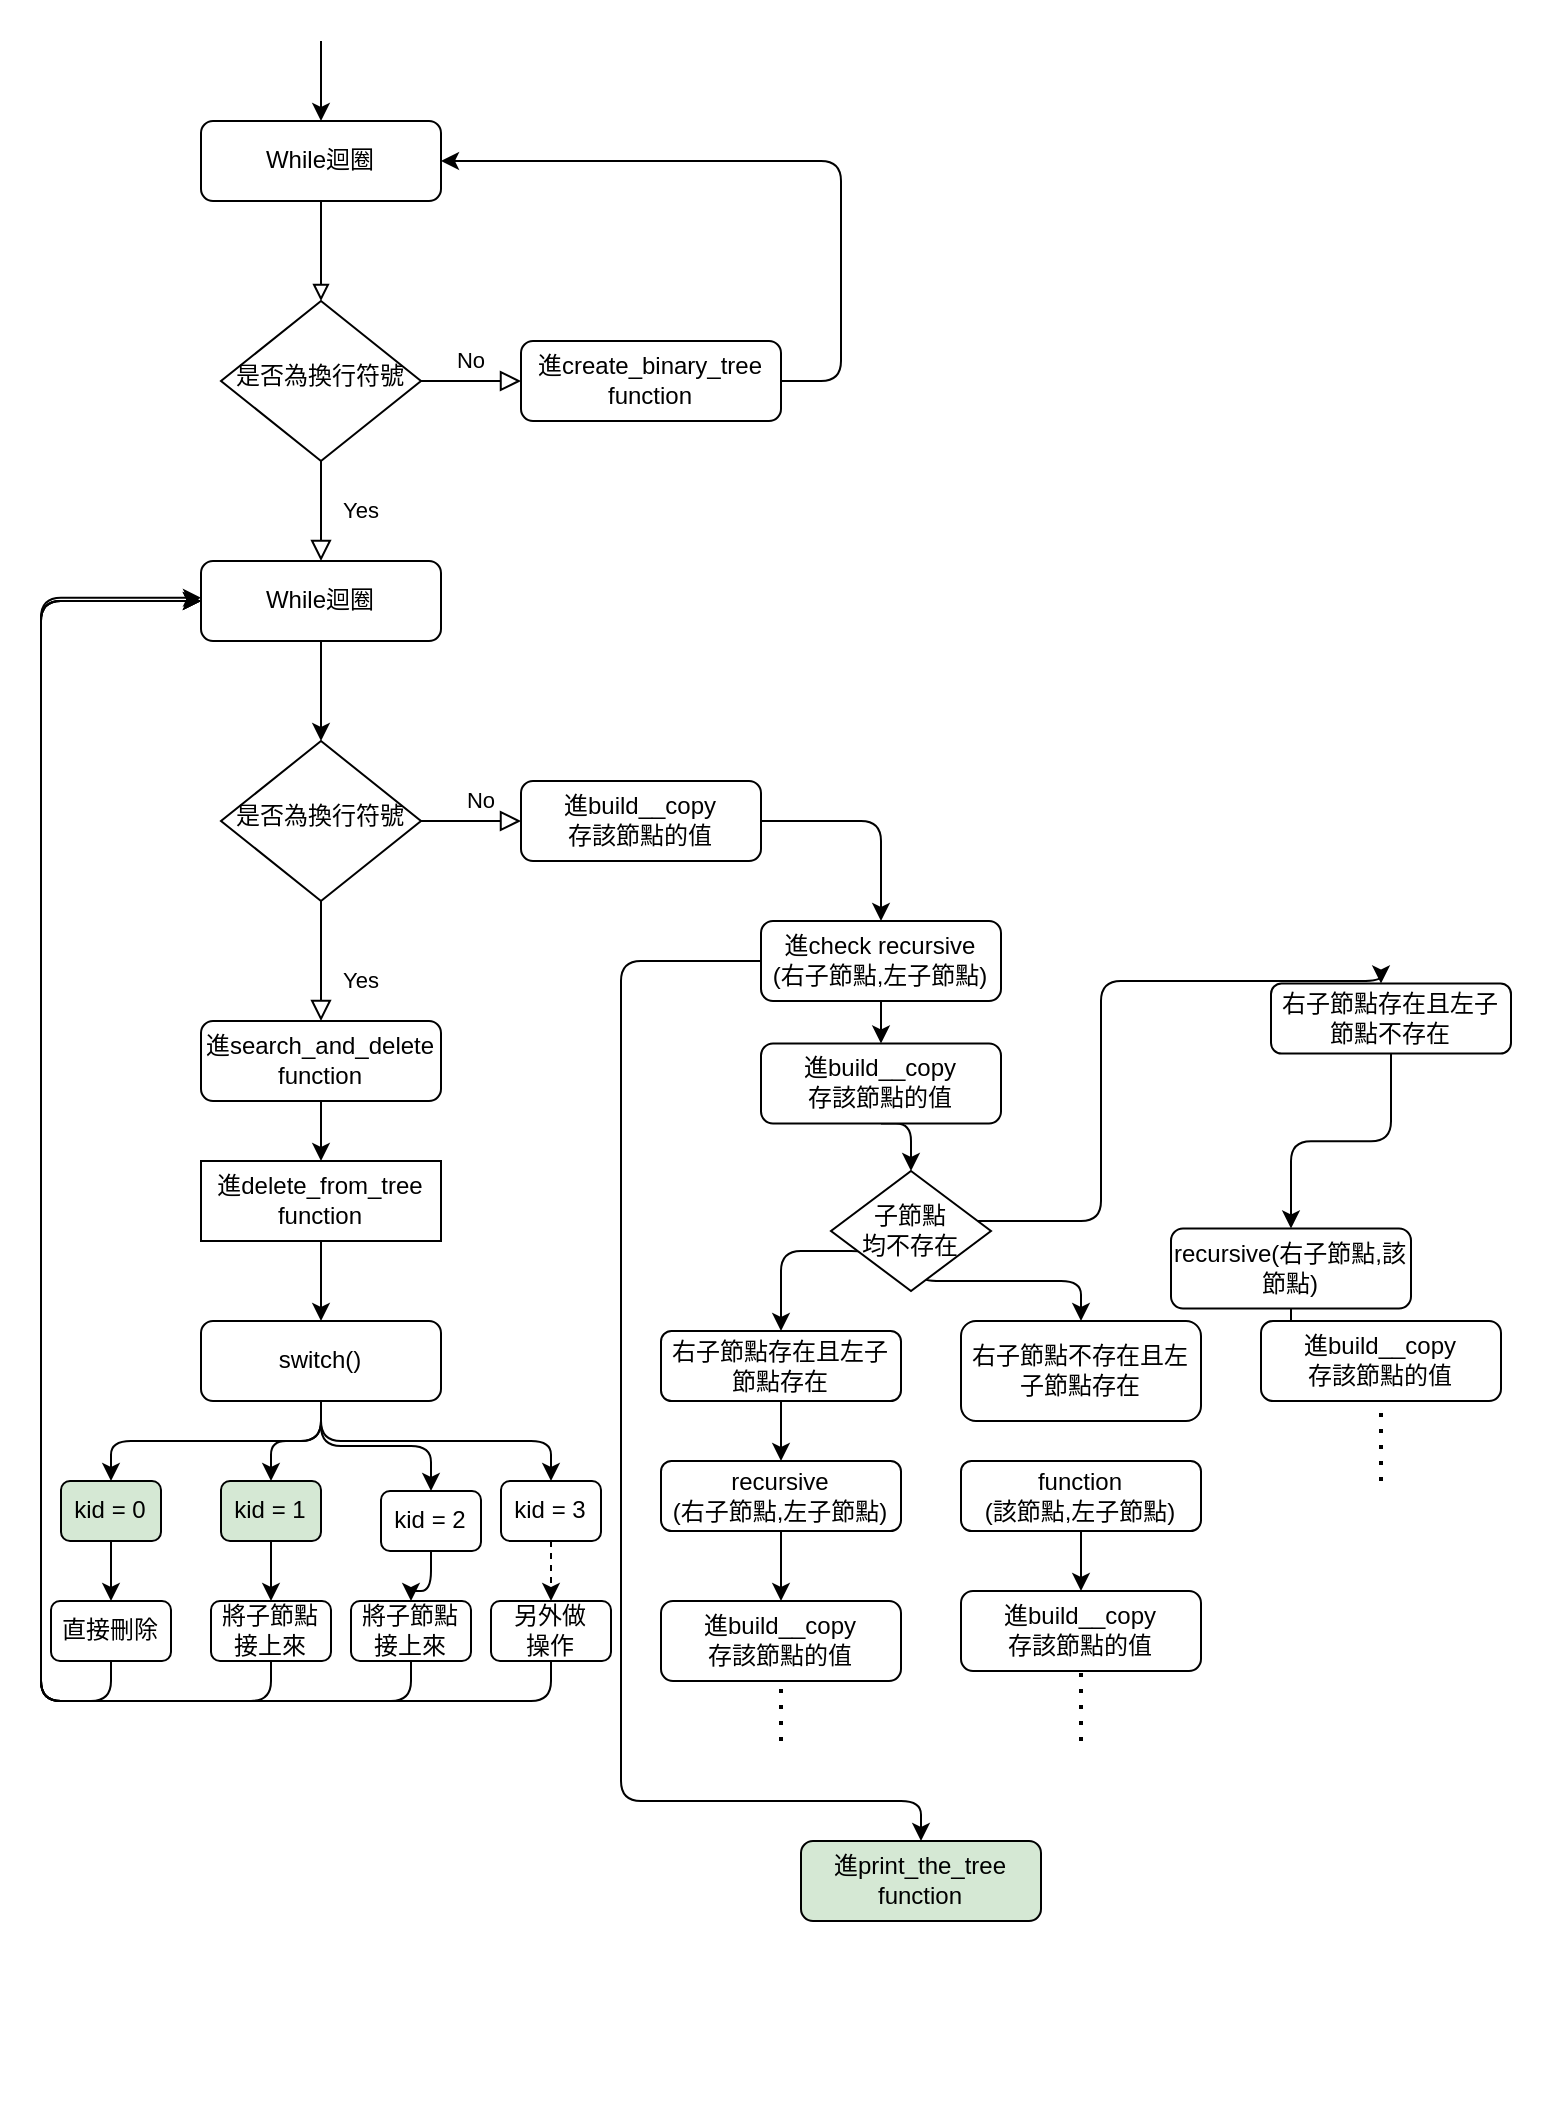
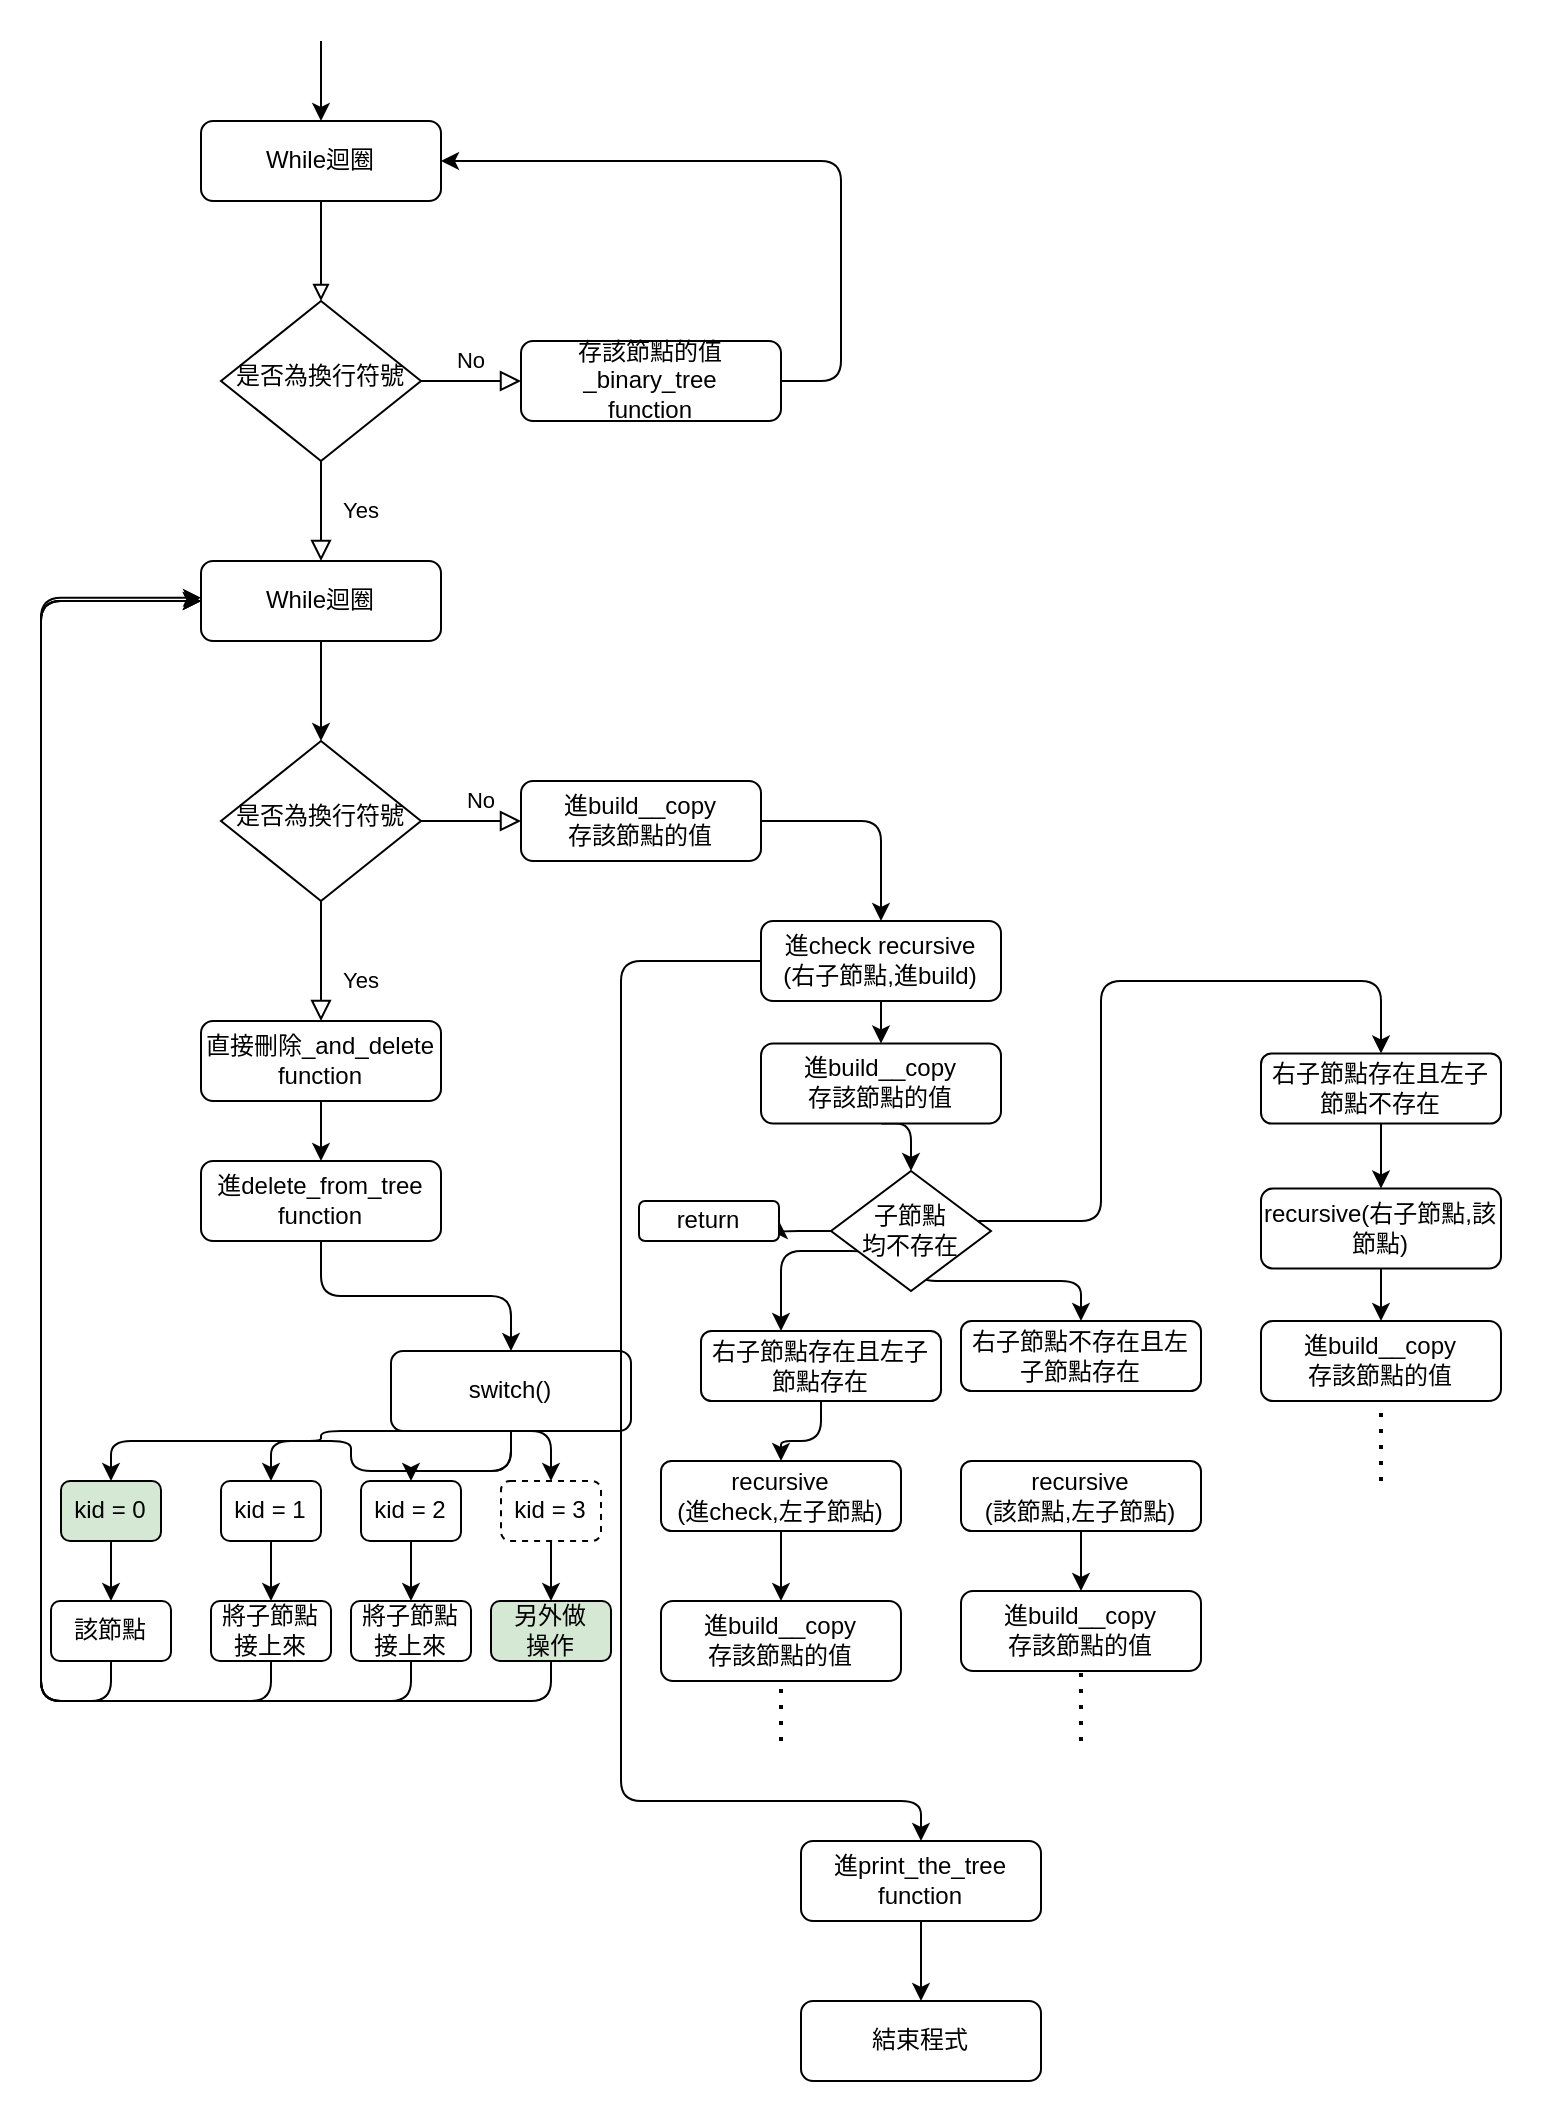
(651, 381) -> (651, 381)
(881, 961) -> (881, 961)
(1391, 1019) -> (1381, 1089)
(321, 1061) -> (321, 1061)
(321, 1201) -> (321, 1201)
none -> (709, 1221)
none -> (806, 1231)
(1291, 1269) -> (1381, 1229)
(321, 1361) -> (511, 1391)
(781, 1366) -> (821, 1366)
(1081, 1371) -> (1081, 1356)
(781, 1497) -> (781, 1497)
(1081, 1497) -> (1081, 1497)
(271, 1511) -> (271, 1511)
(551, 1511) -> (551, 1511)
(431, 1521) -> (411, 1511)
(551, 1564) -> (551, 1564)
(111, 1631) -> (111, 1631)
(551, 1631) -> (551, 1631)
(921, 1881) -> (921, 1881)
none -> (921, 1954)
none -> (921, 2041)
